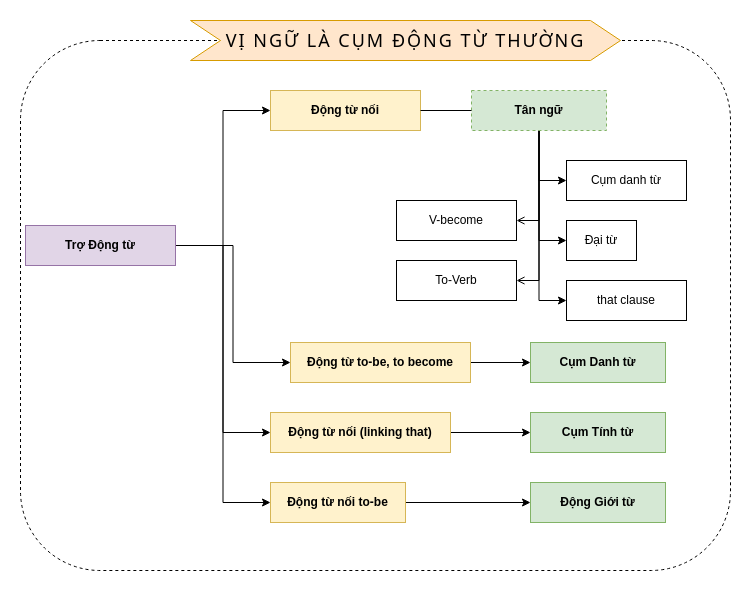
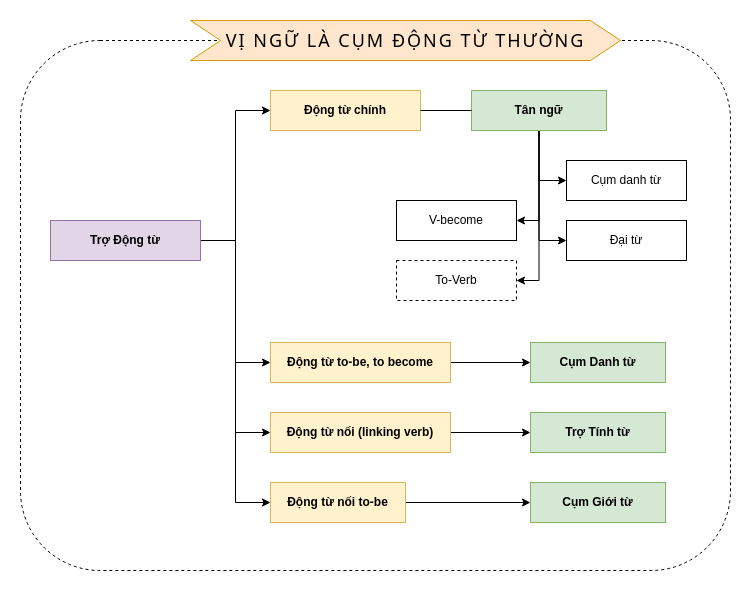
(346, 111) -> (346, 111)
(539, 111) -> (539, 111)
(522, 221) -> (524, 221)
(602, 241) -> (627, 241)
(101, 246) -> (126, 241)
(457, 281) -> (457, 281)
(522, 281) -> (524, 281)
(540, 301) -> none
(627, 301) -> none
(381, 363) -> (361, 363)
(361, 433) -> (361, 433)
(598, 433) -> (598, 433)
(598, 503) -> (598, 503)
